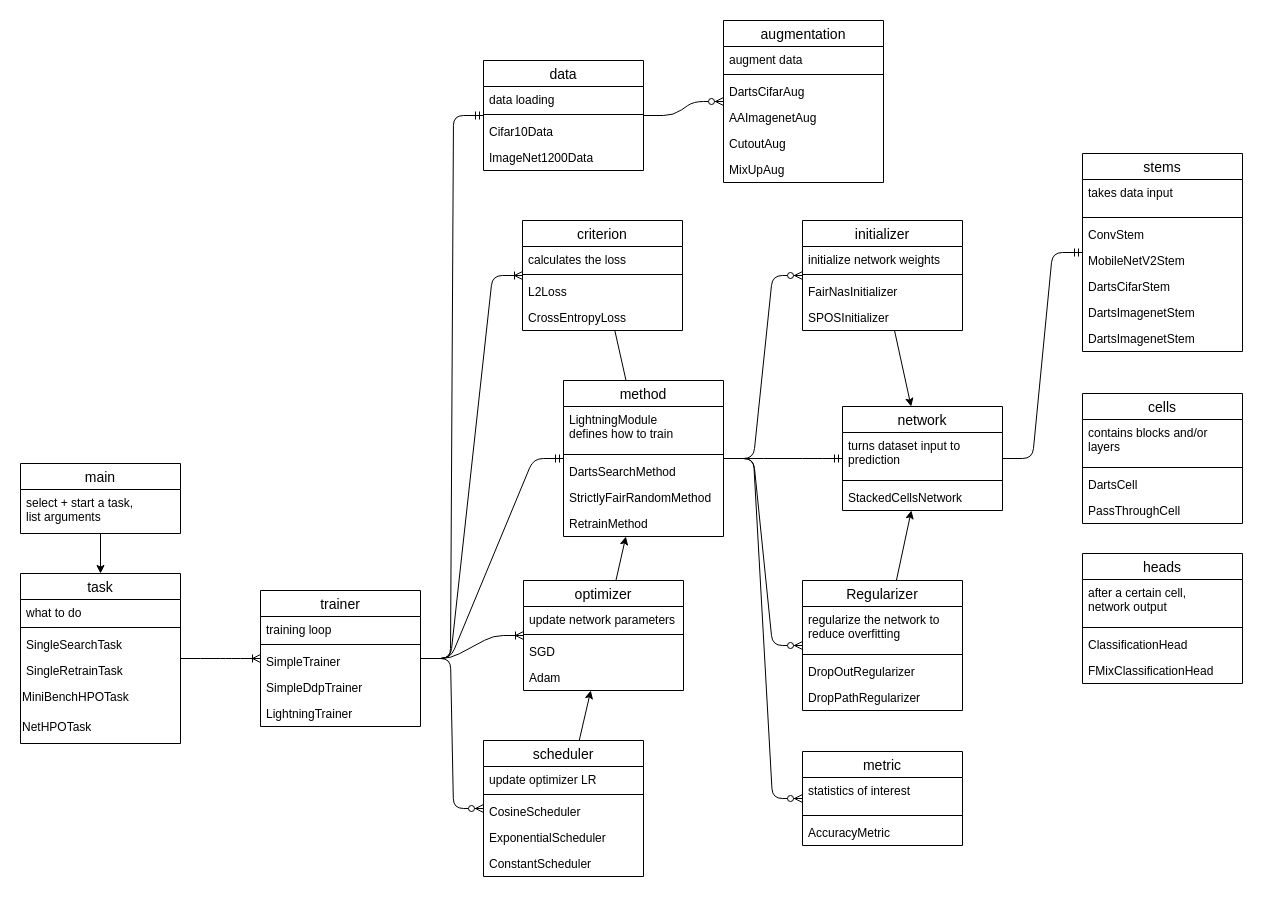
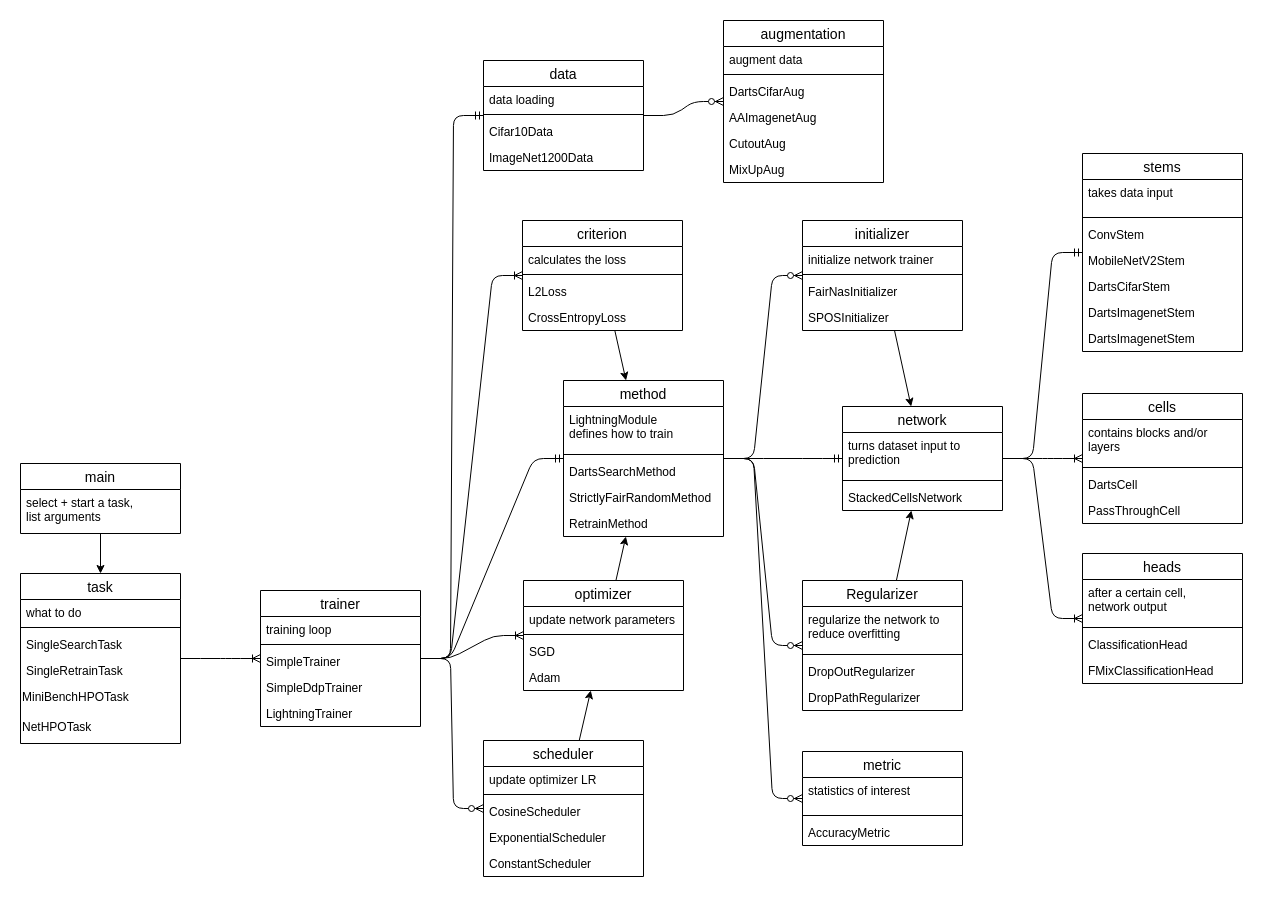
(883, 260) -> (883, 260)
(625, 375) -> (624, 372)
none -> (1054, 459)
none -> (1044, 549)
